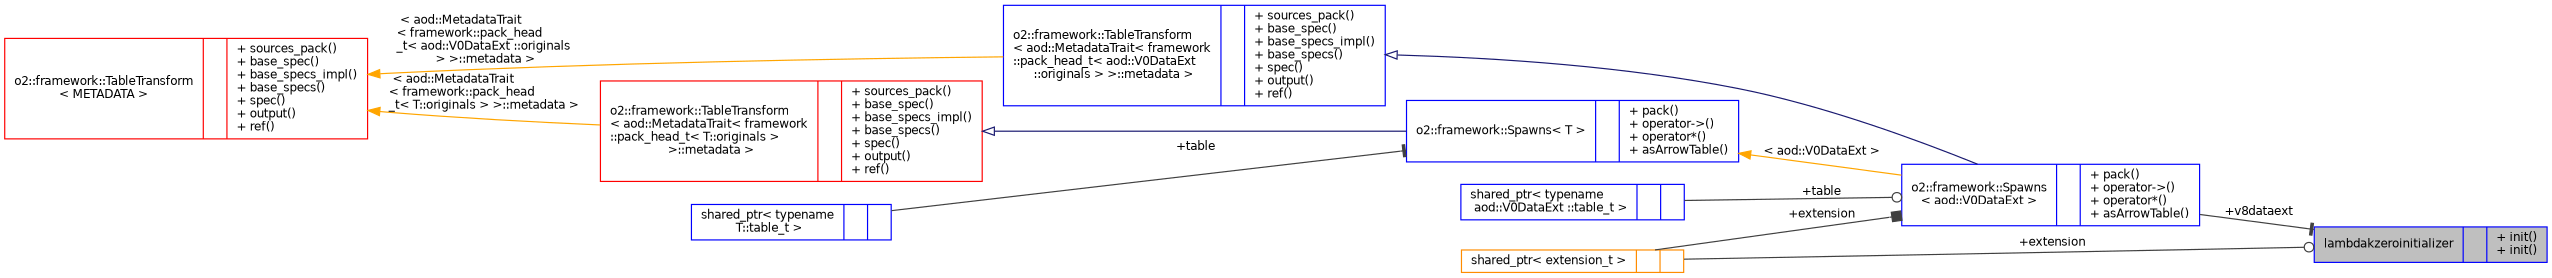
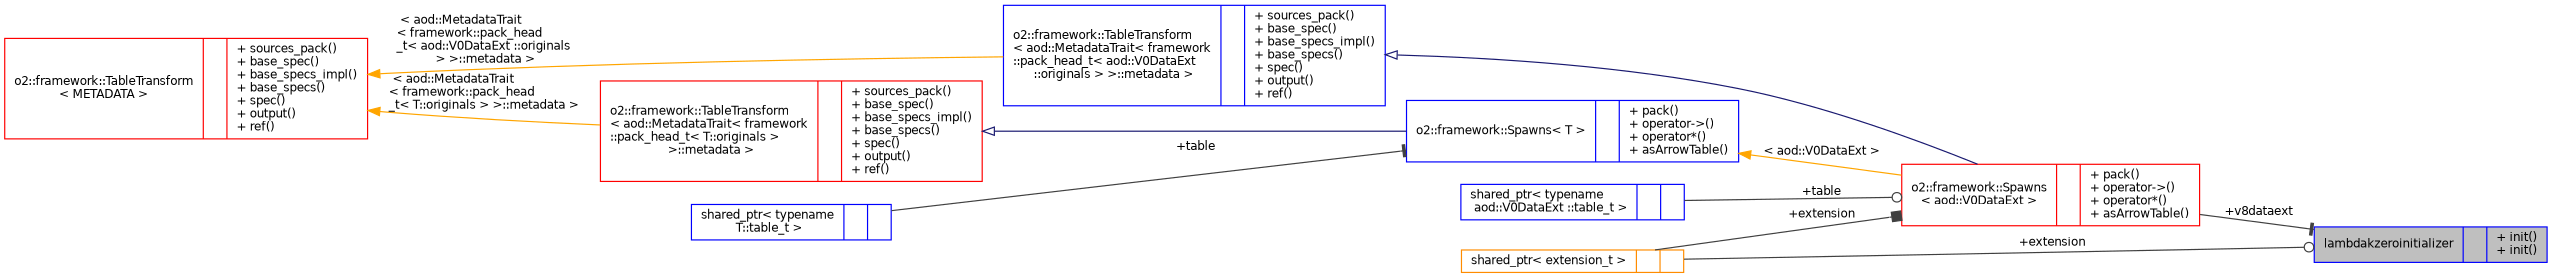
(2051, 195) -> (2051, 195)
